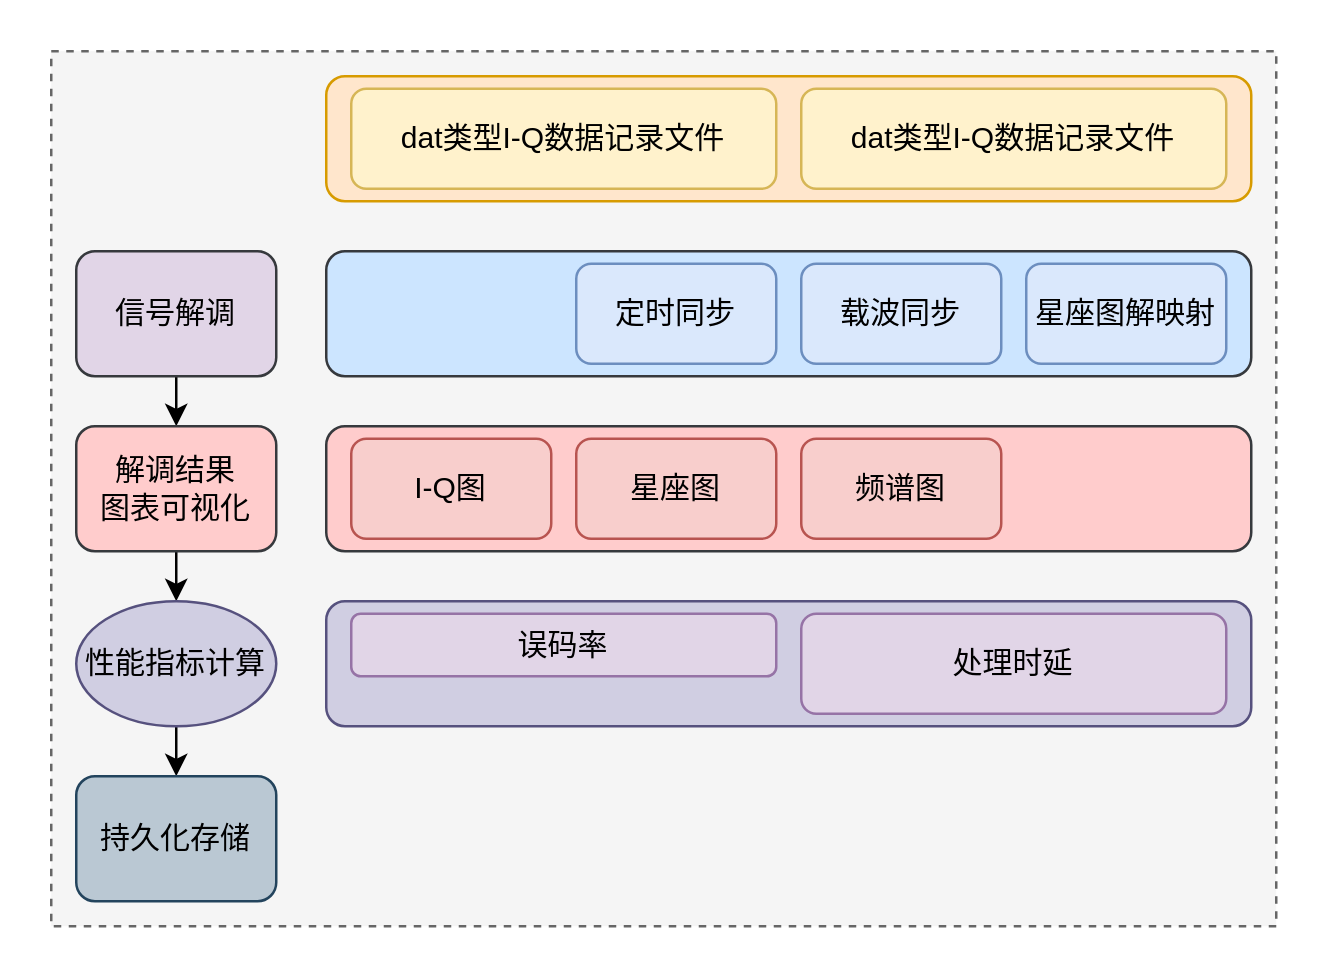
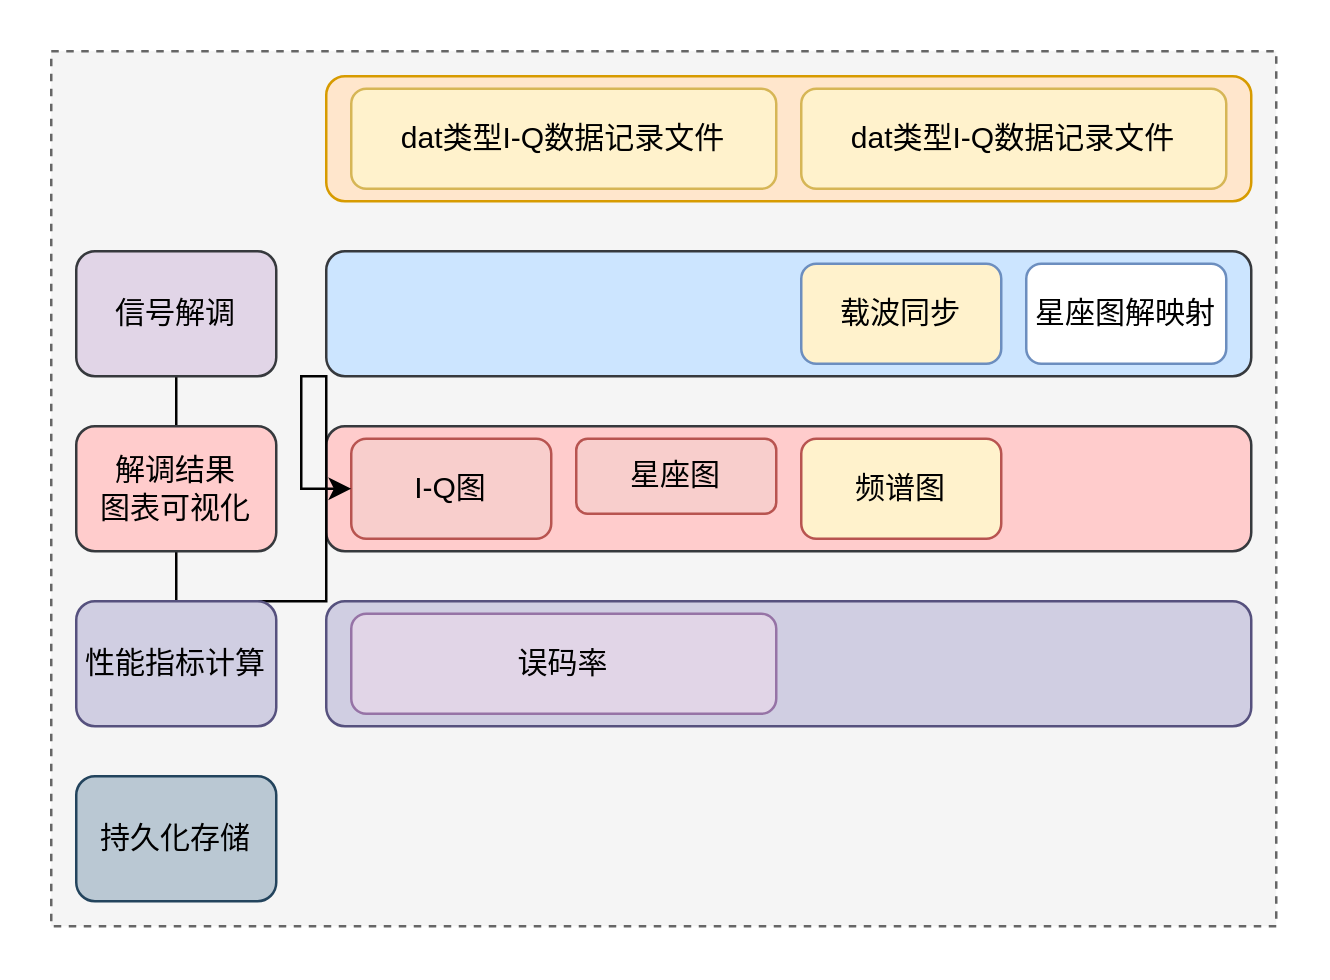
(676, 314) -> none
(901, 314) -> (901, 314)
(1126, 314) -> (1126, 314)
(176, 408) -> (176, 415)
(676, 489) -> (676, 476)
(901, 489) -> (901, 489)
(176, 583) -> (301, 403)
(564, 645) -> (564, 664)
(176, 664) -> (176, 664)
(1014, 664) -> none
(176, 743) -> none
